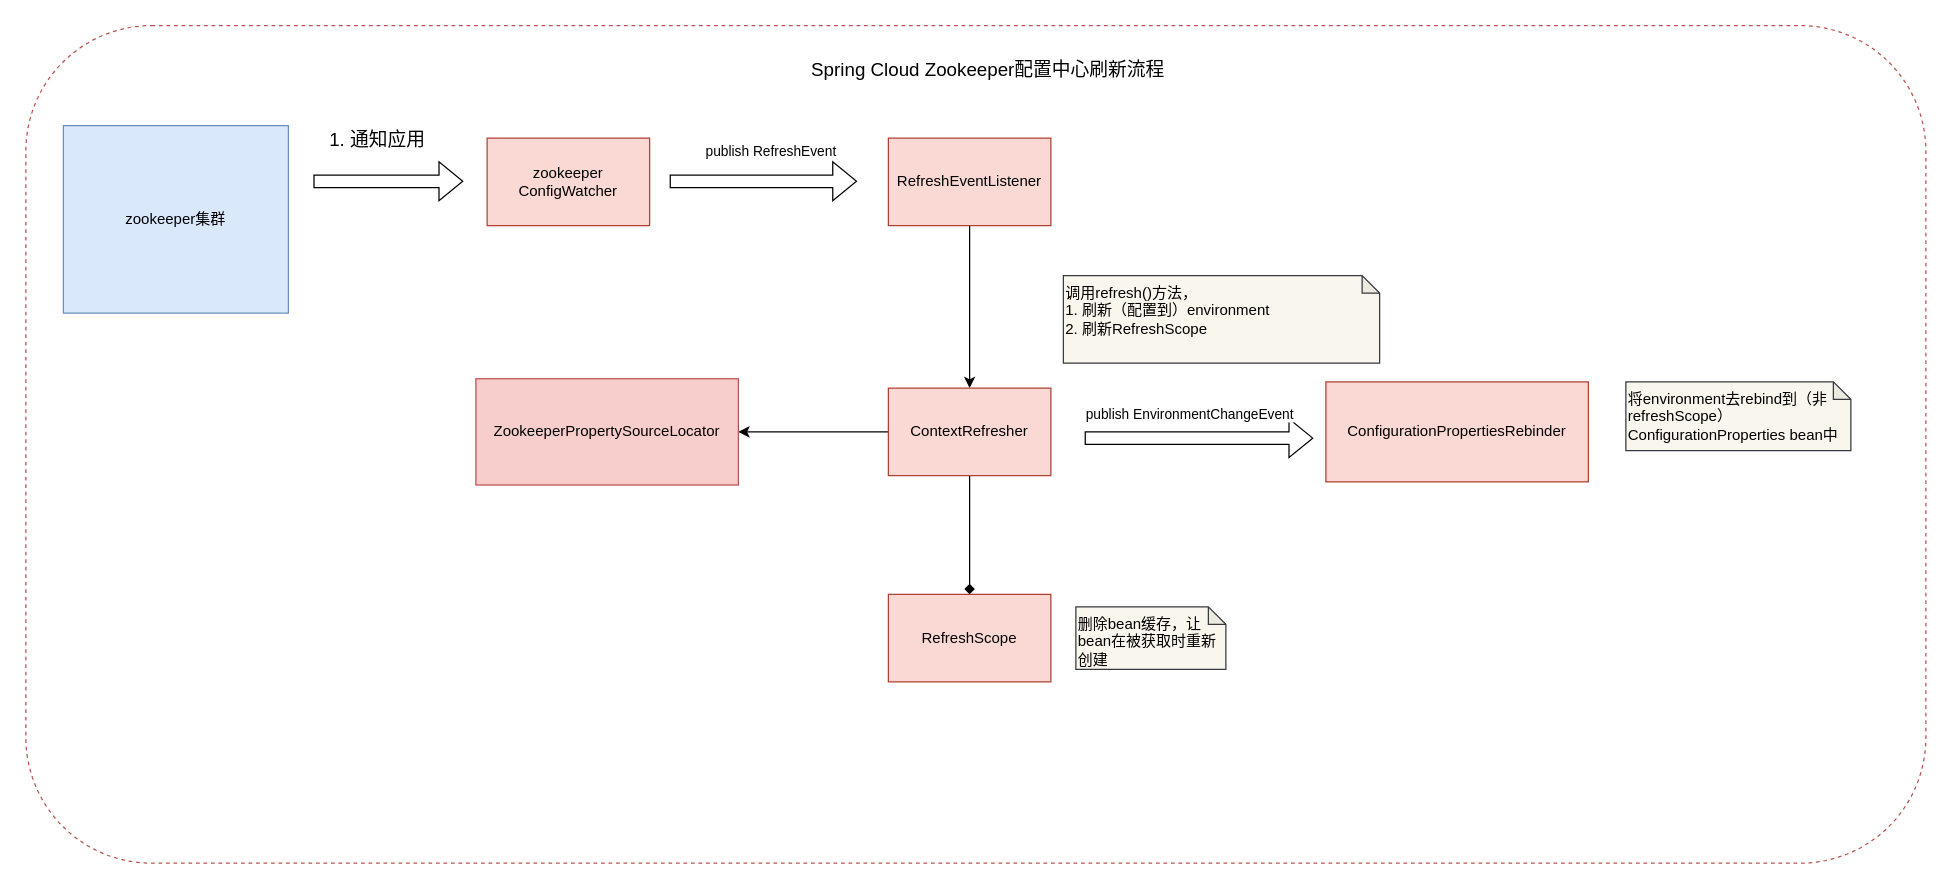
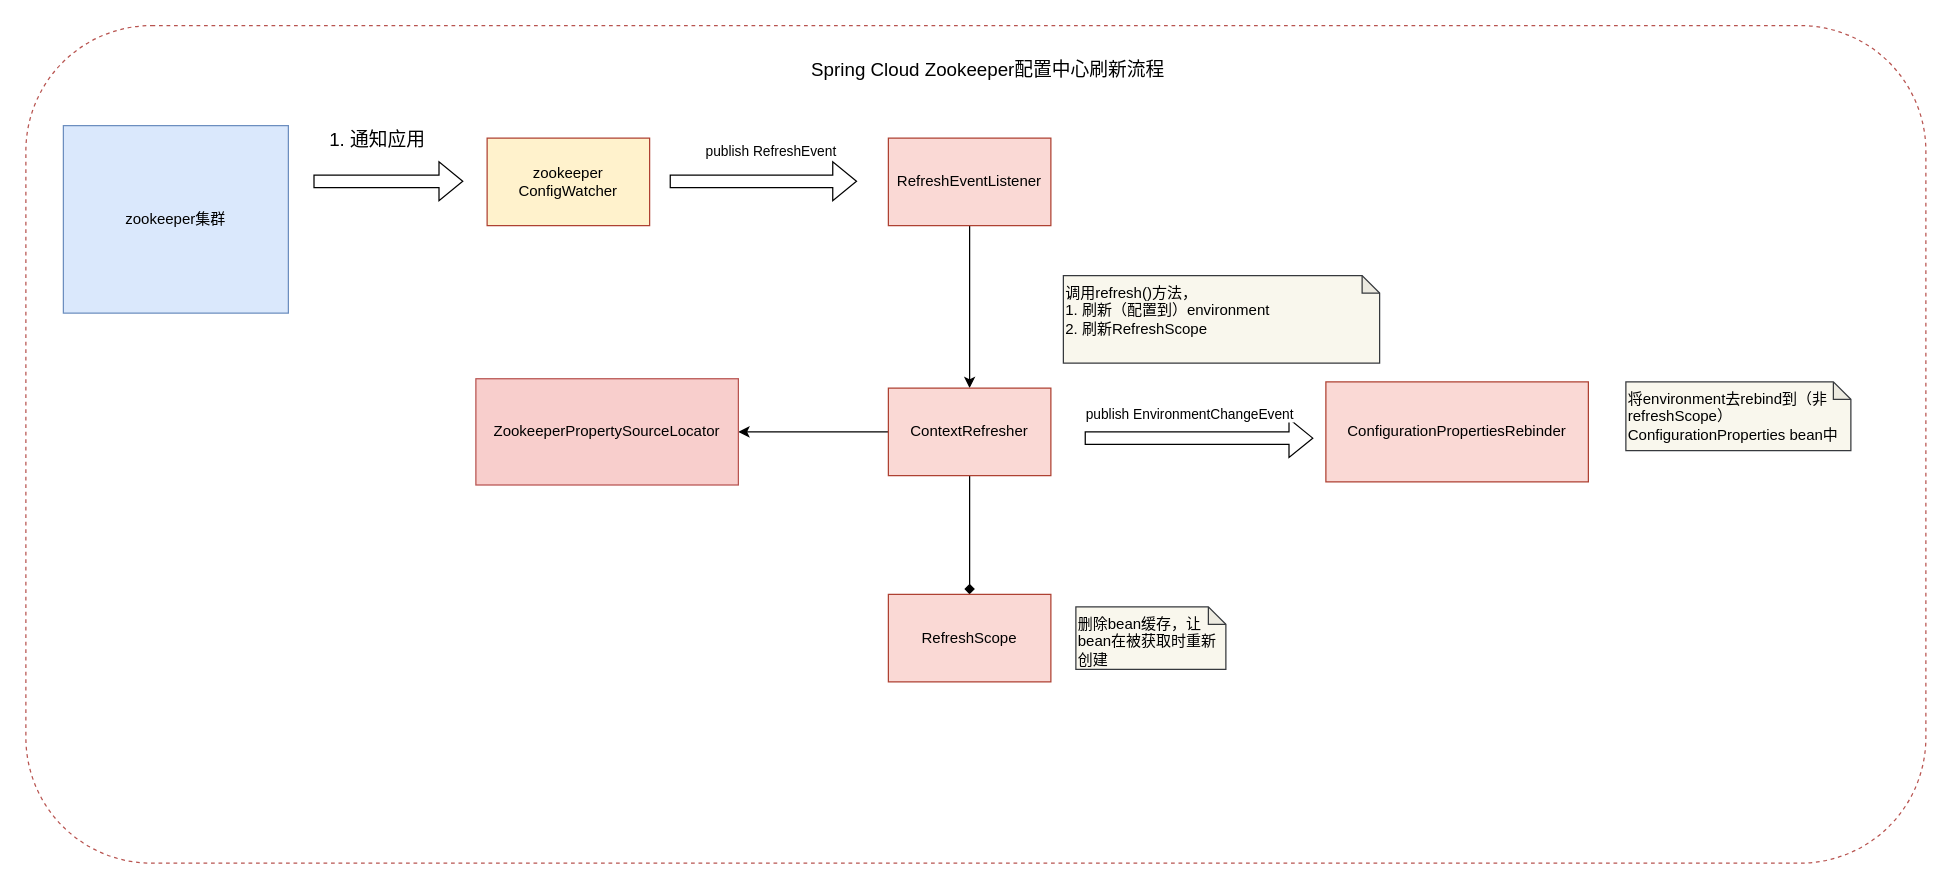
(568, 182) -> (568, 182)
